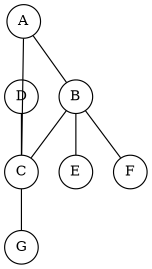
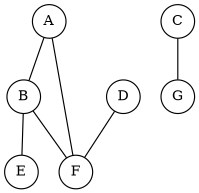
(23, 97) -> (63, 97)
(21, 134) -> (100, 134)
(49, 134) -> none
